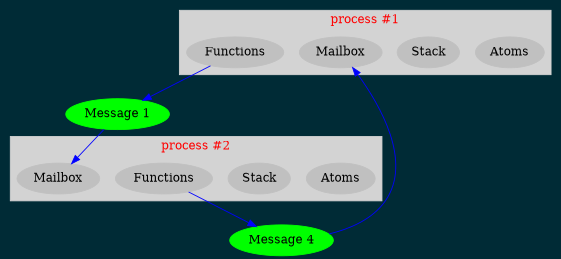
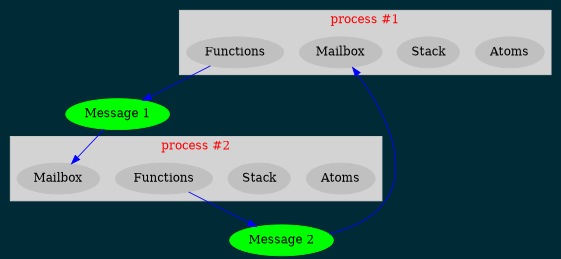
(282, 240) -> (282, 240)
